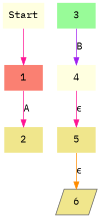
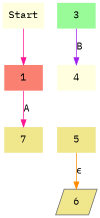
(76, 105) -> none
(24, 140) -> (24, 140)
